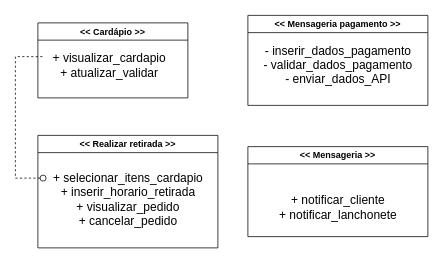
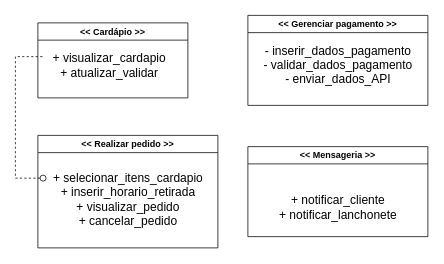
(338, 24) -> (338, 24)
(128, 144) -> (128, 144)
